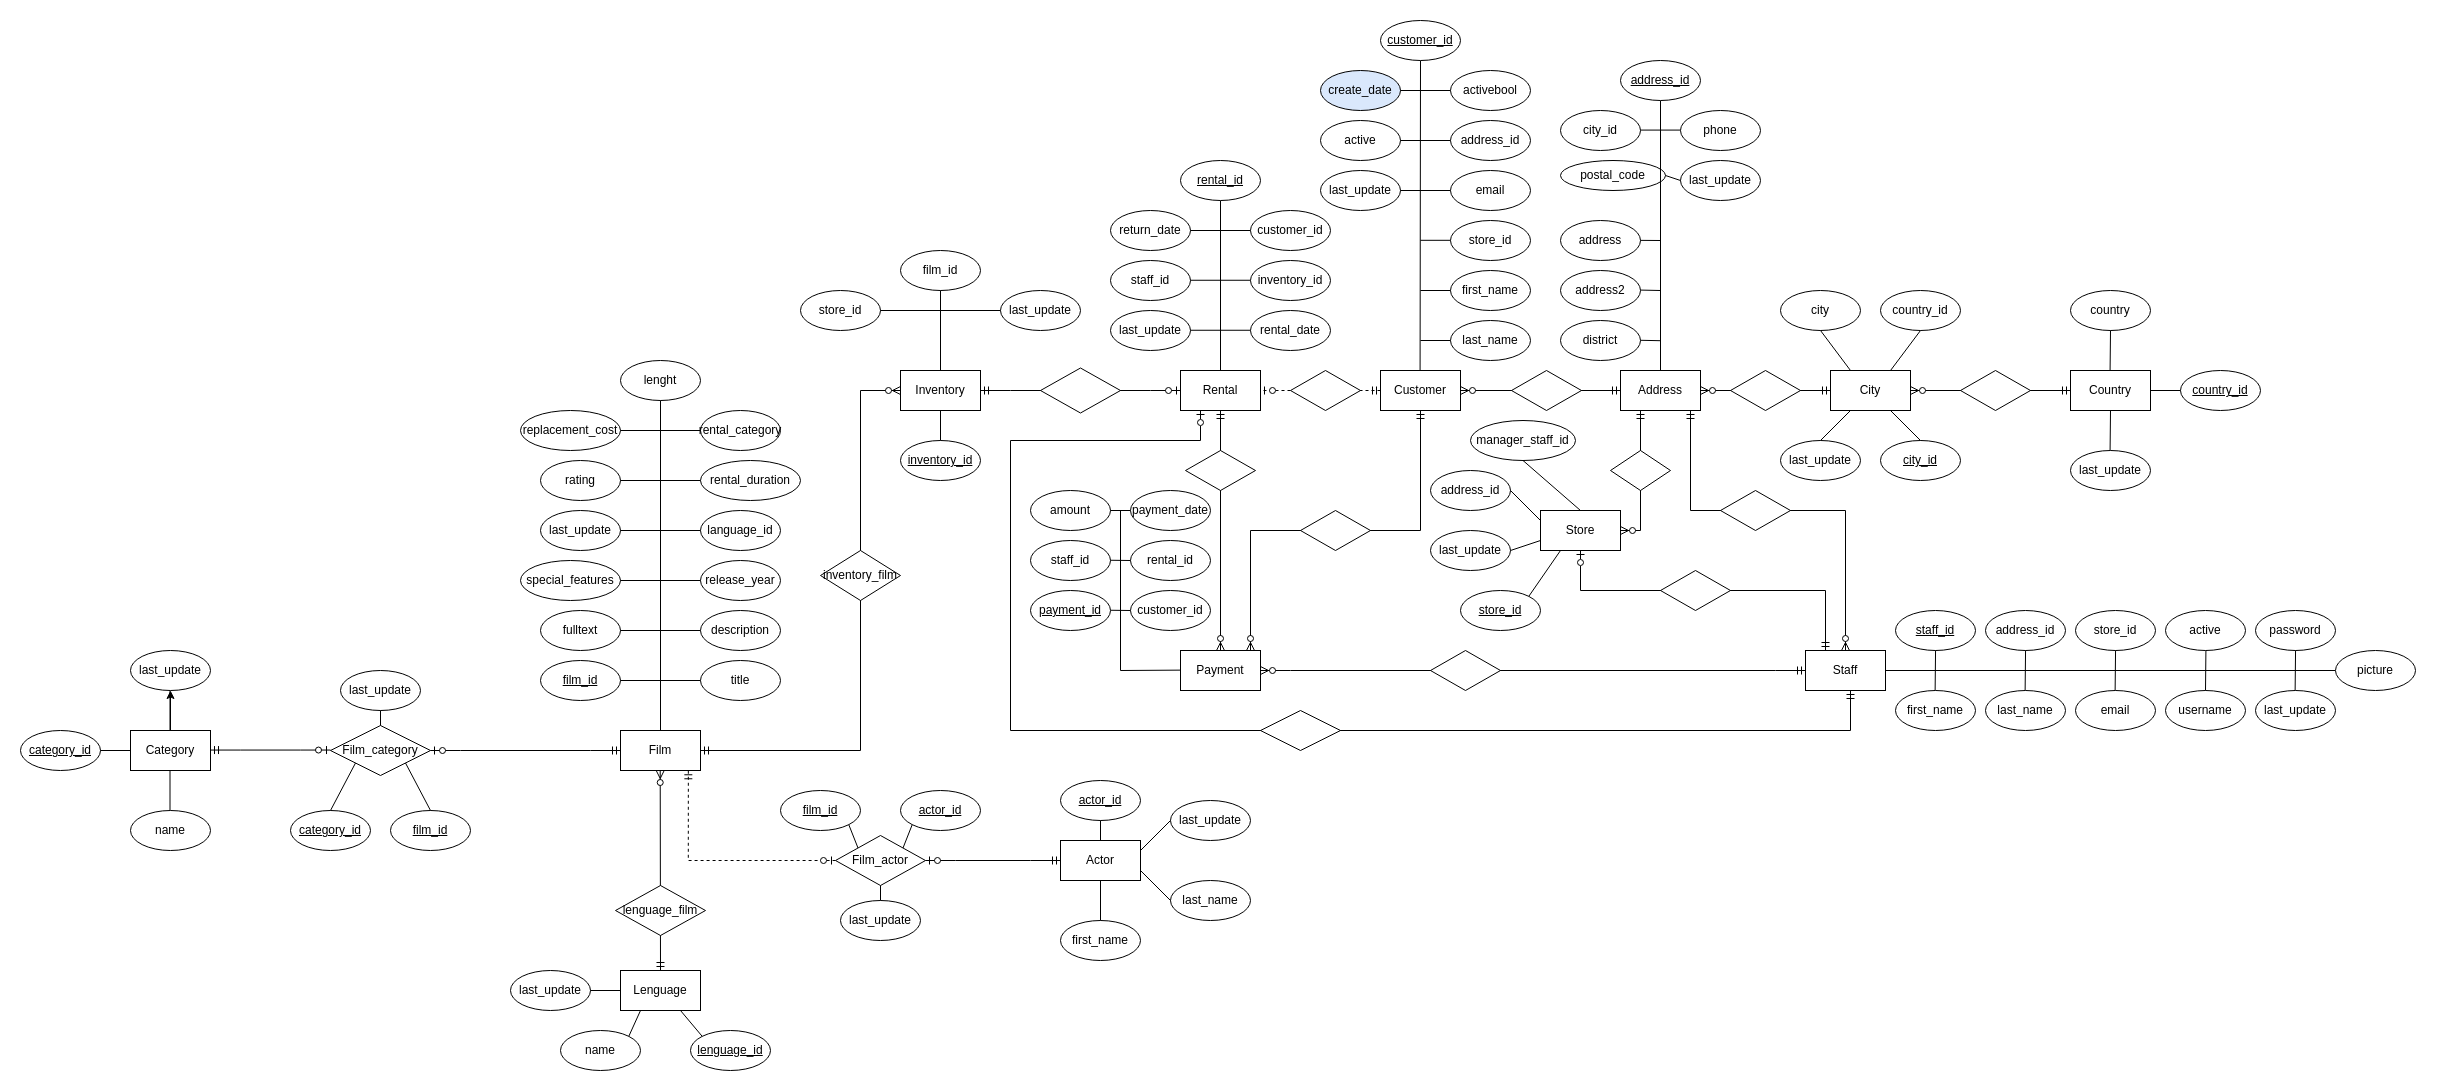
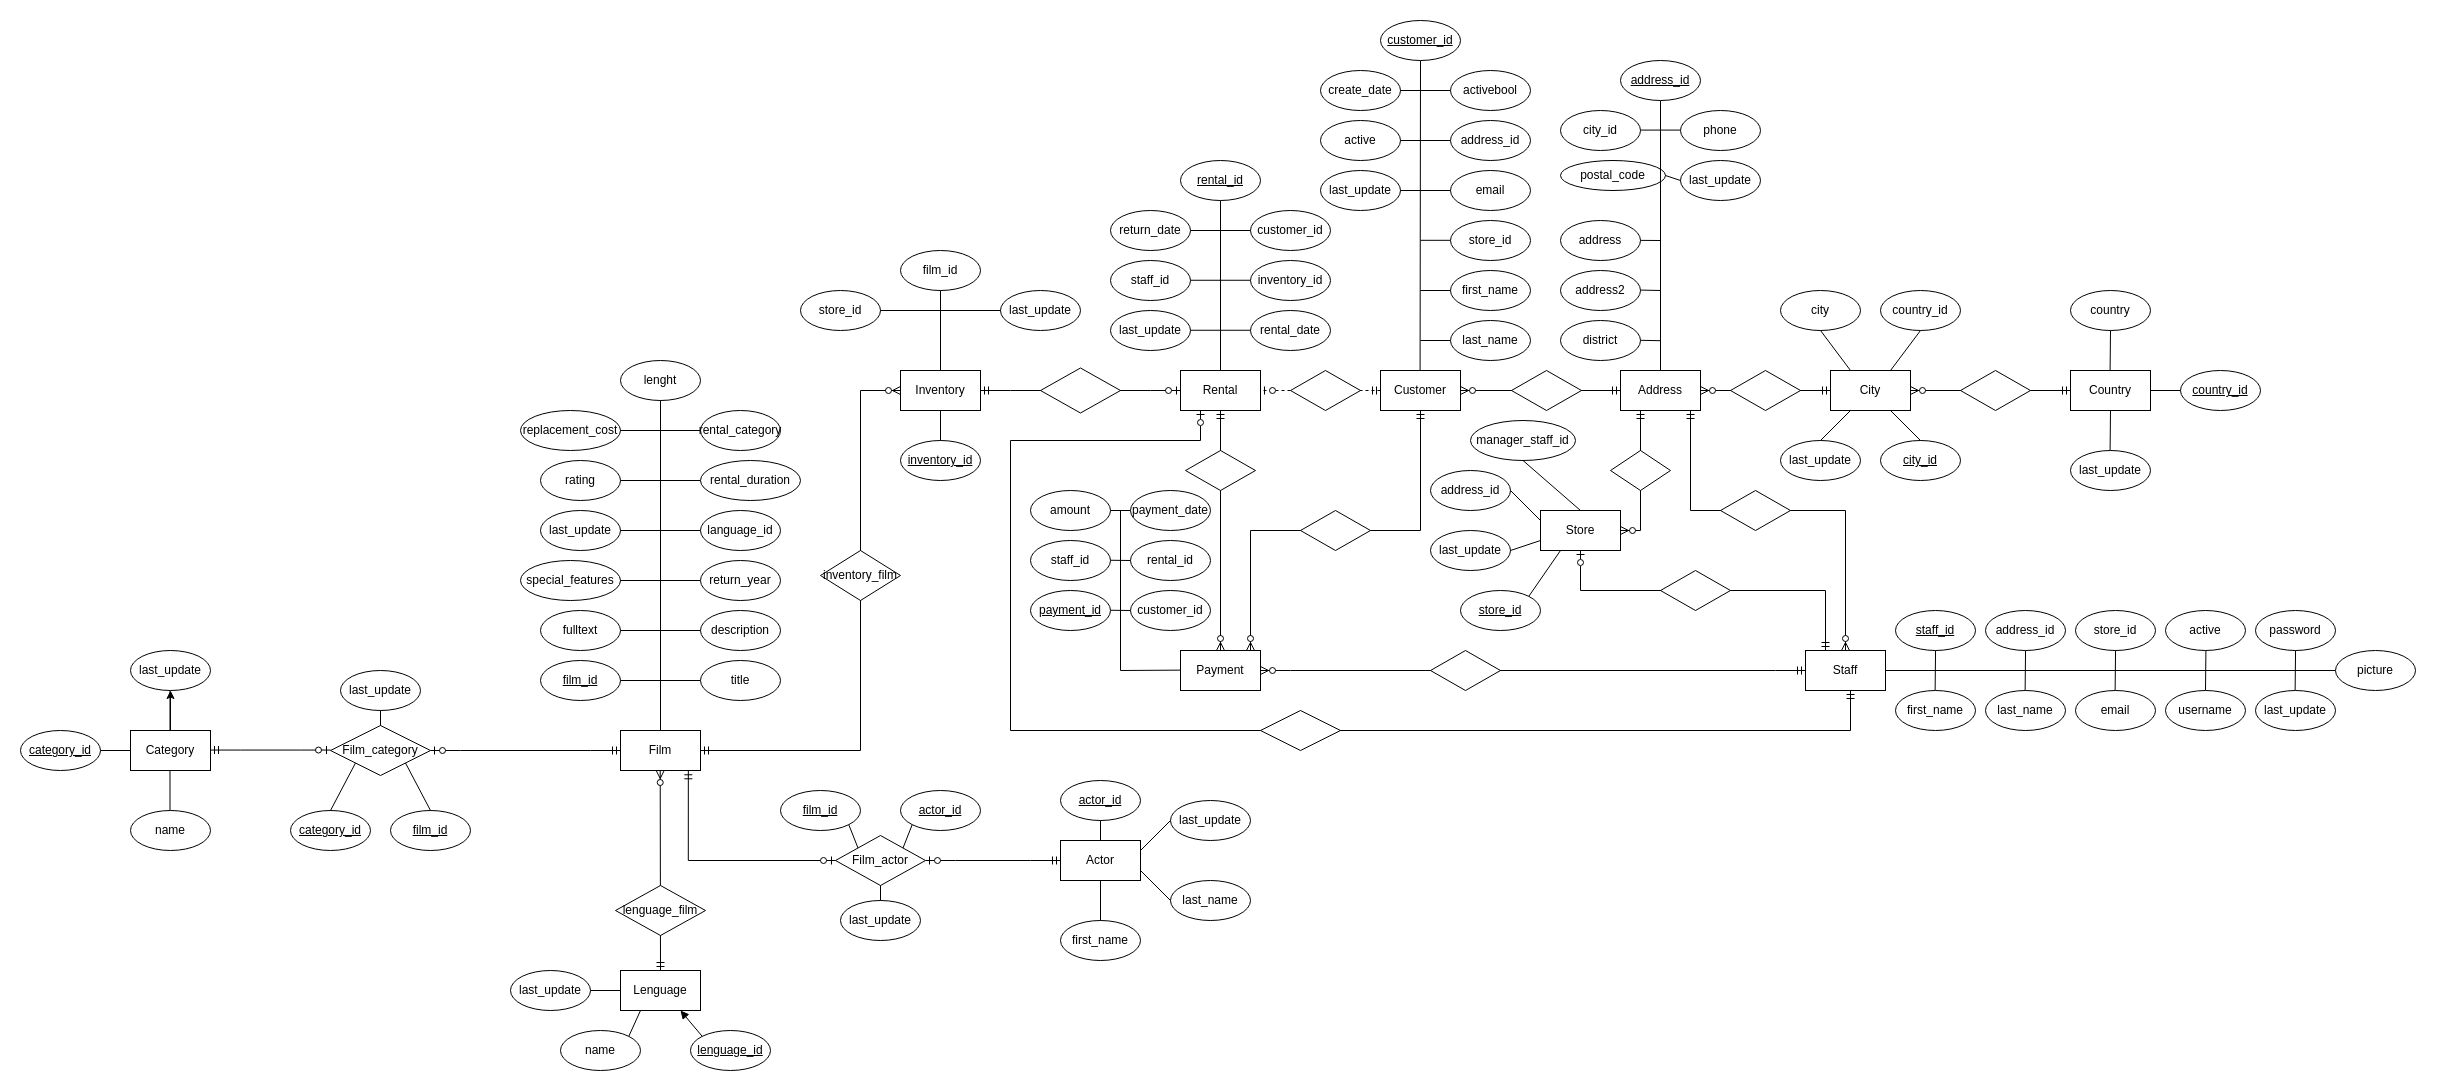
(1361, 91) -> (1361, 91)
(741, 581) -> (741, 581)
(717, 861) -> (717, 861)
(684, 1014) -> (686, 1018)
